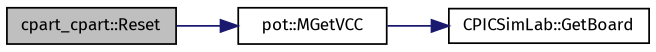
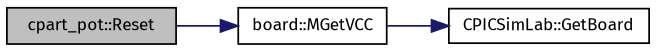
(91, 26) -> (91, 26)
(312, 26) -> (312, 26)
